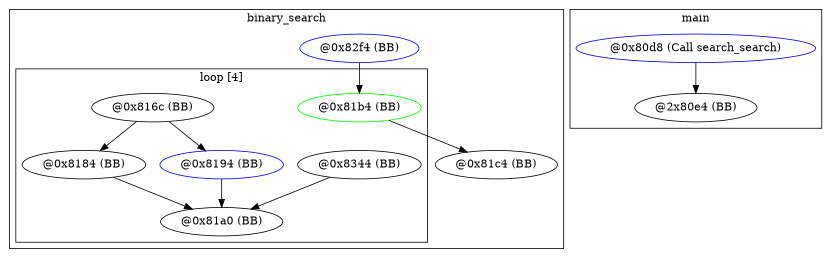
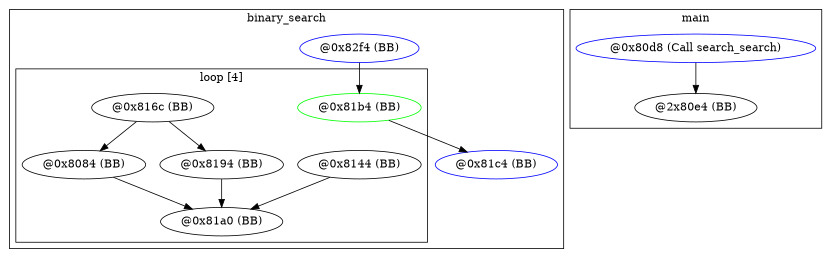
(84, 165) -> (84, 165)
(222, 165) -> (222, 165)
(359, 165) -> (359, 165)
(496, 165) -> (496, 165)
